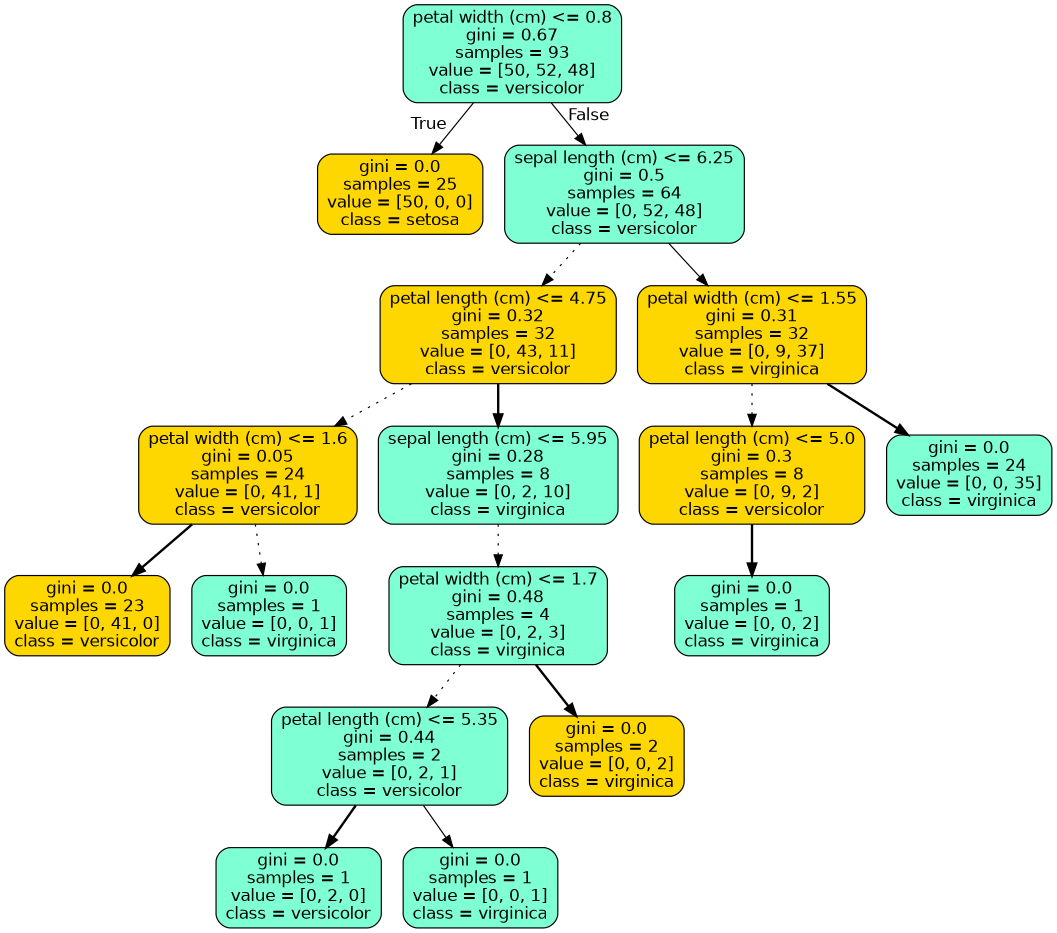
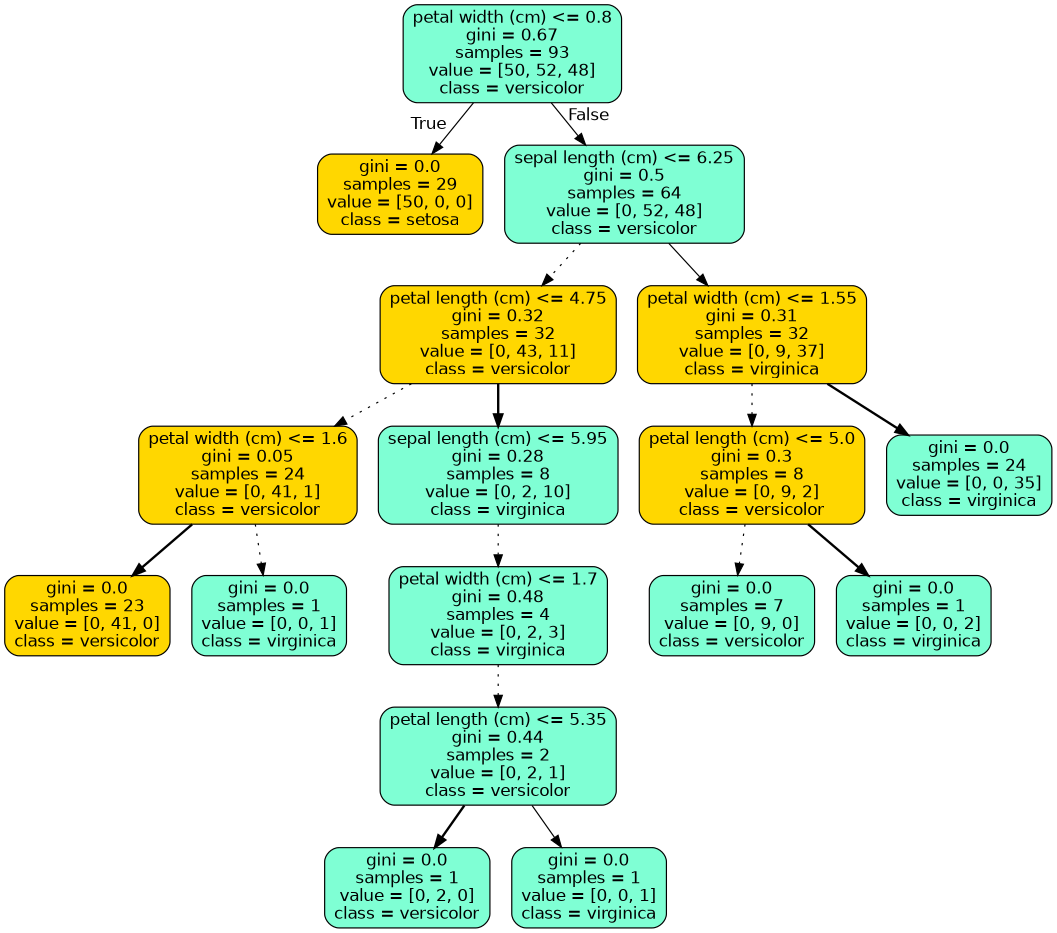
(400, 194) -> (400, 194)
none -> (732, 616)
(607, 756) -> none
